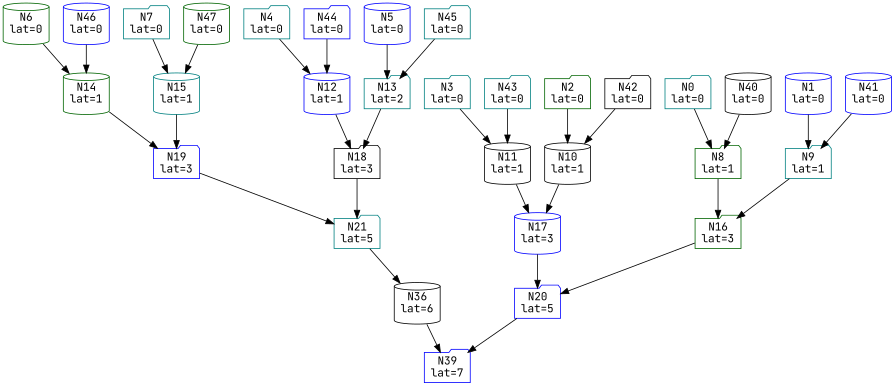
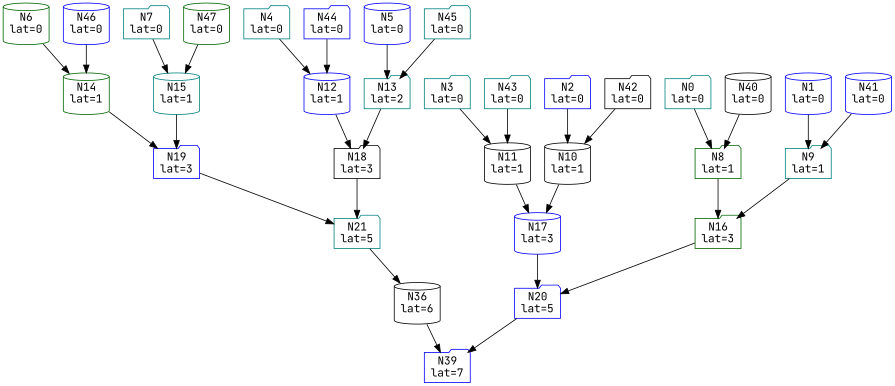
(568, 94) -> (568, 94)
